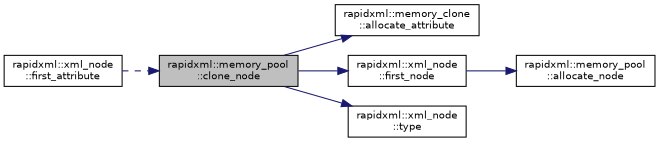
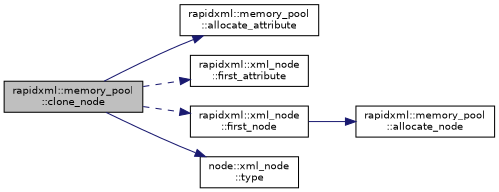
(407, 20) -> (249, 20)
(135, 71) -> (162, 84)
(318, 71) -> (162, 109)
(407, 122) -> (249, 172)
